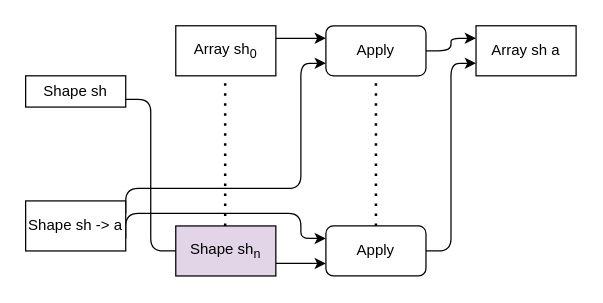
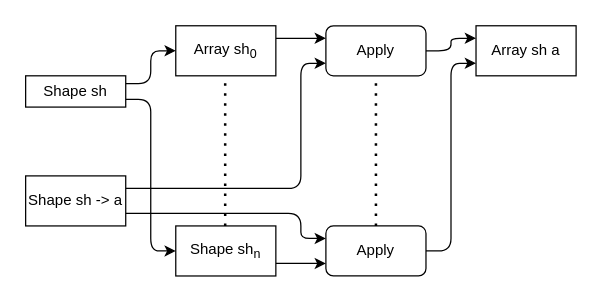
none -> (151, 70)
(76, 226) -> (76, 201)
(164, 251) -> (159, 251)
(226, 251) -> (226, 251)
